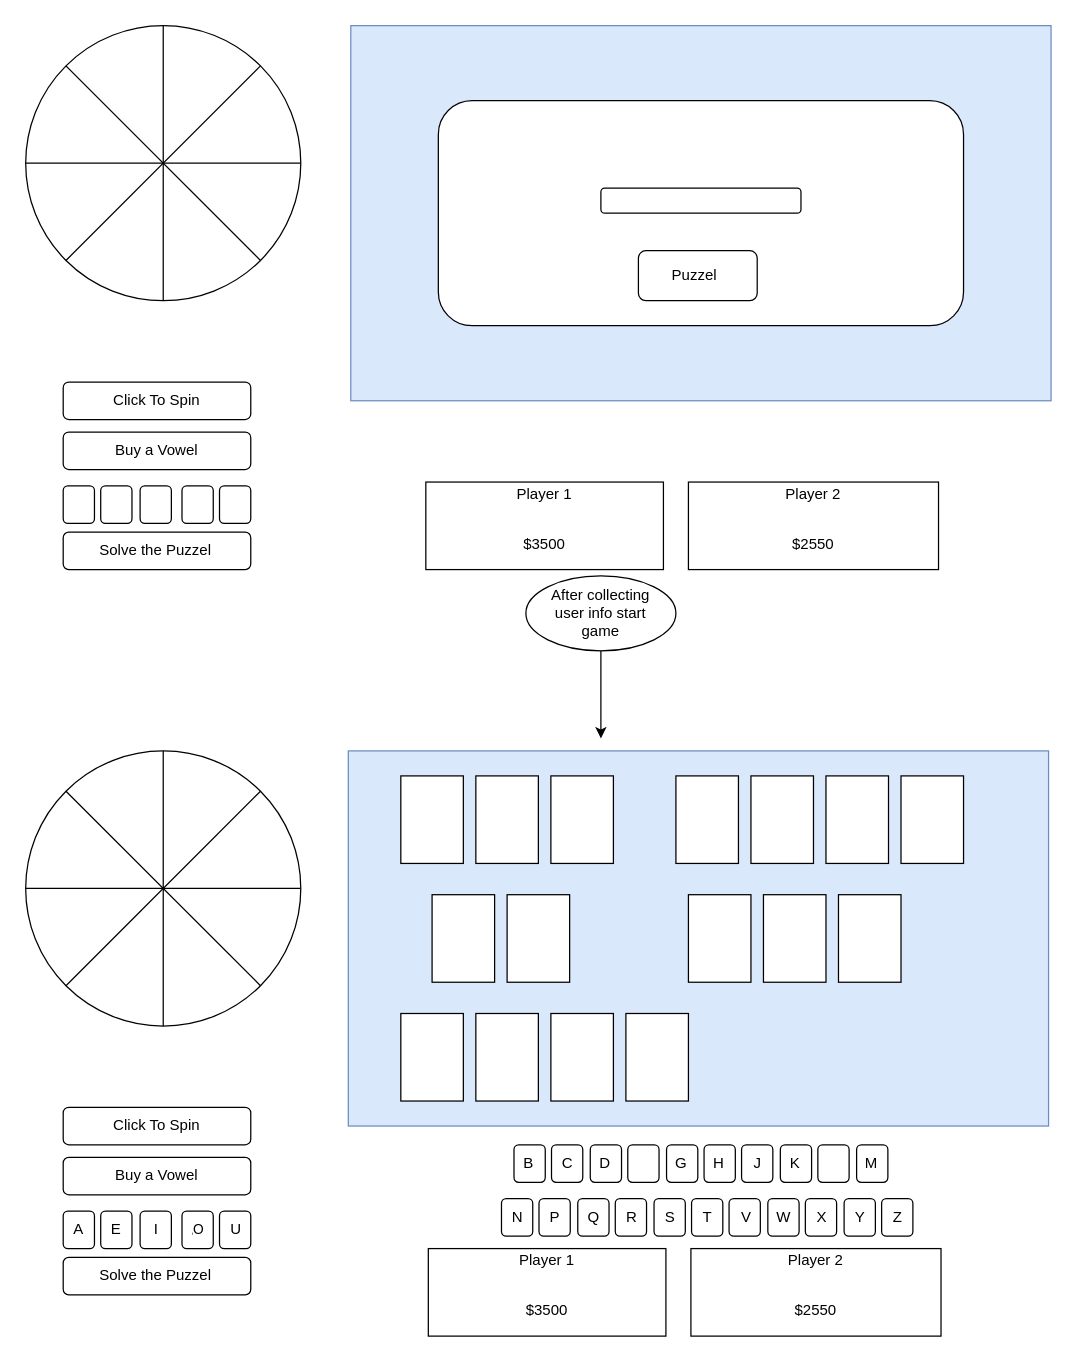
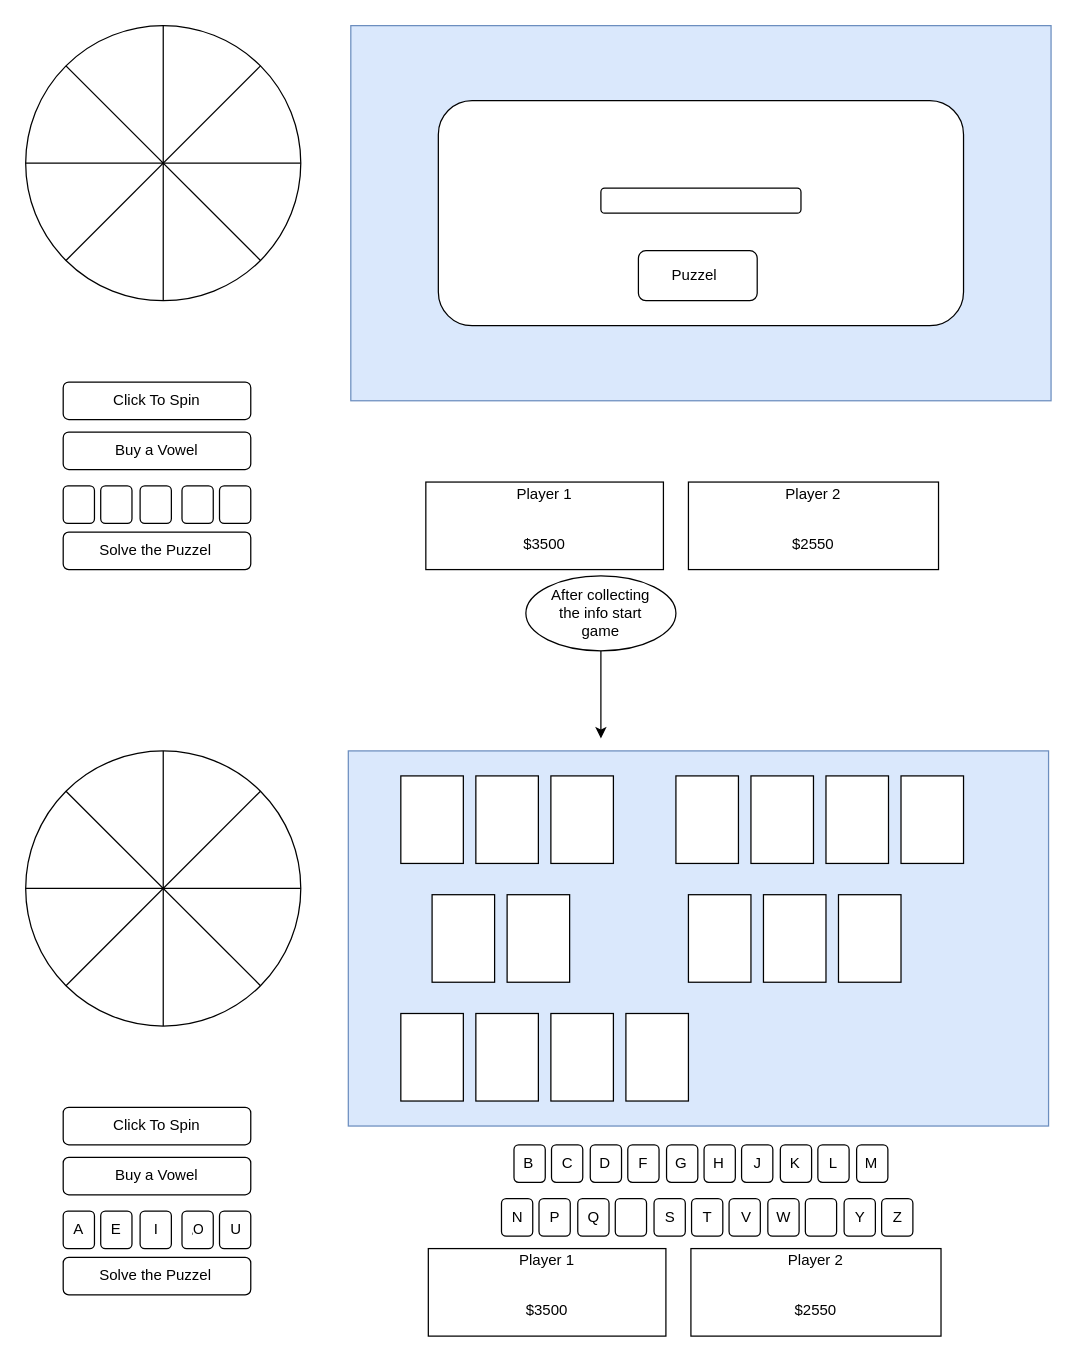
(601, 613) -> (601, 613)
none -> (643, 1163)
none -> (833, 1163)
(632, 1217) -> none
(822, 1217) -> none
